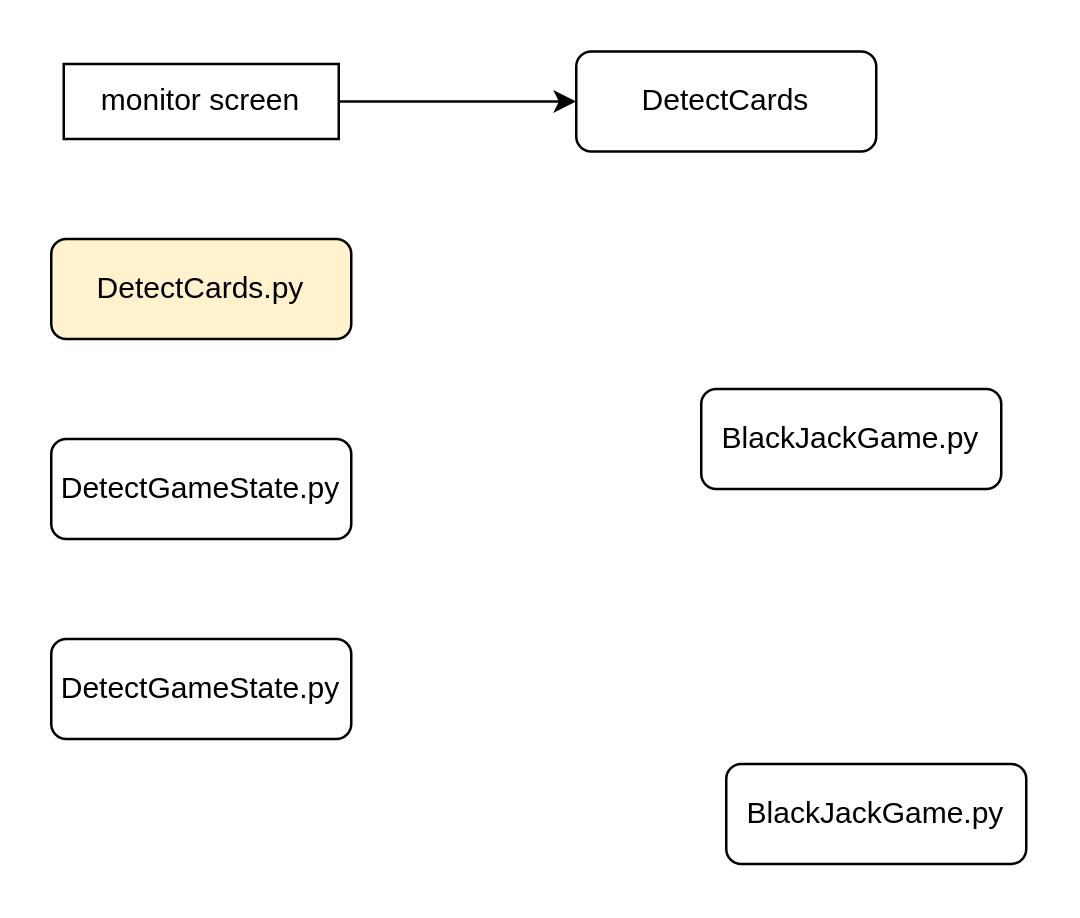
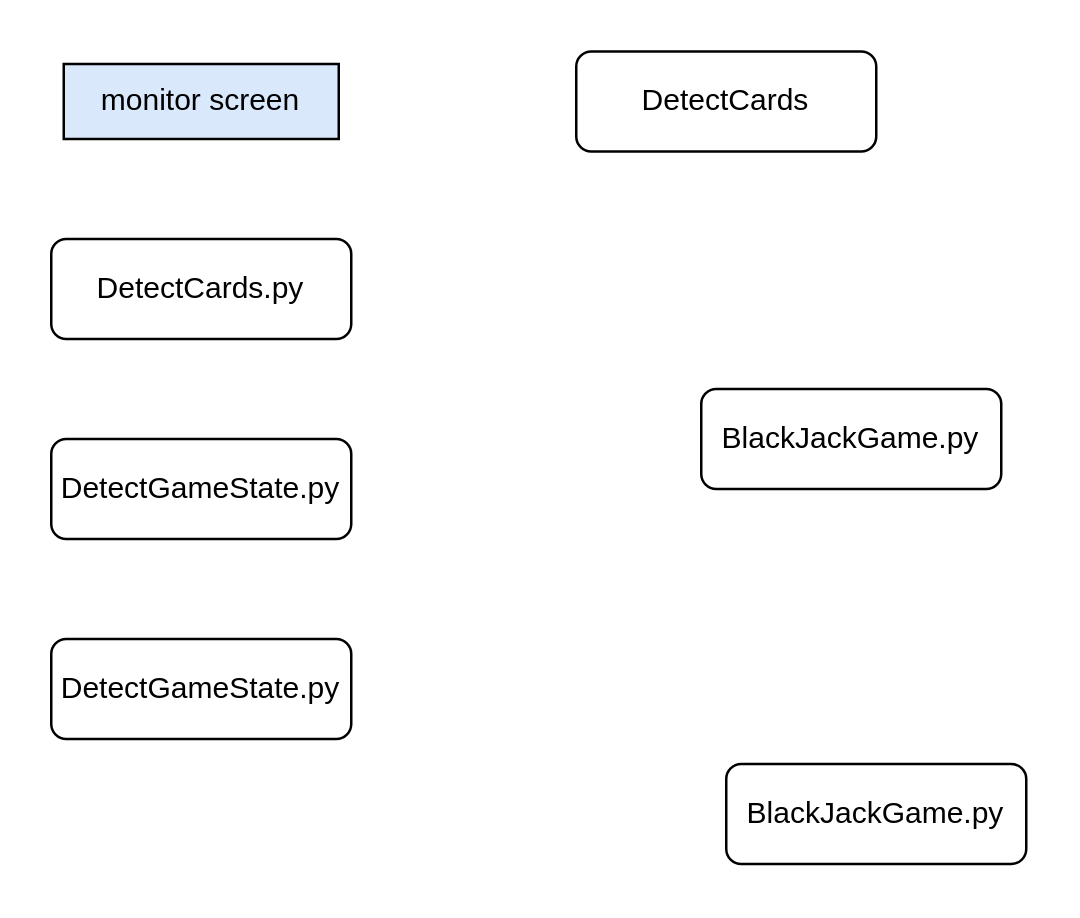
(201, 101) -> (201, 101)
(449, 101) -> none
(201, 289) -> (201, 289)
